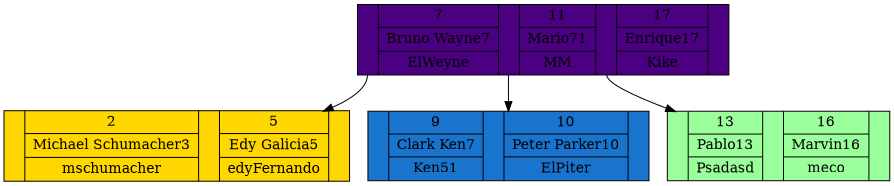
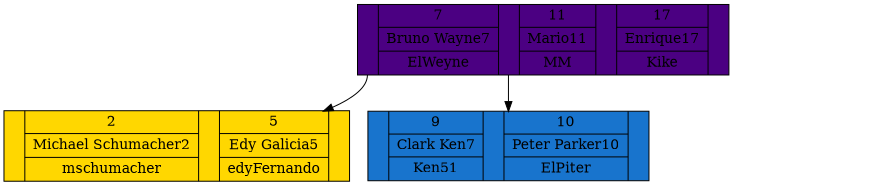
(558, 39) -> (558, 39)
(112, 145) -> (112, 145)
(779, 146) -> none
